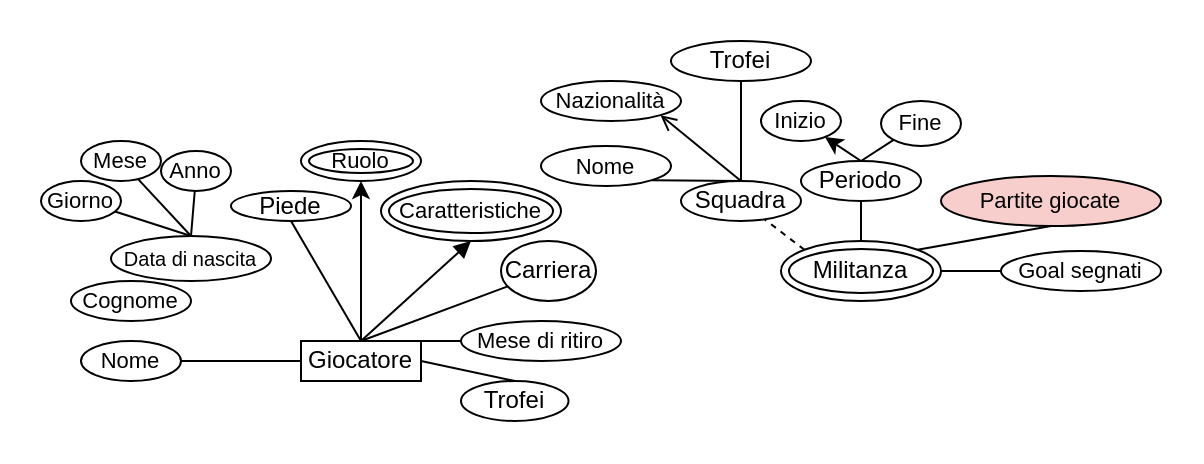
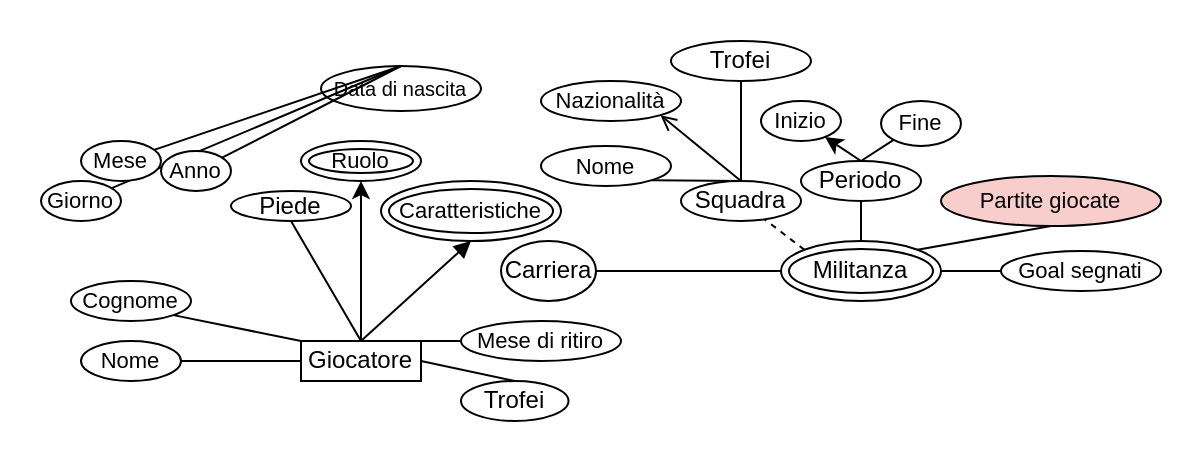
(191, 259) -> (401, 89)
none -> (688, 271)
(437, 313) -> none
none -> (237, 328)
